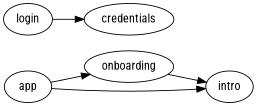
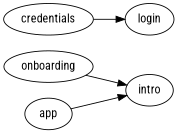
(64, 19) -> (105, 19)
(66, 79) -> none
